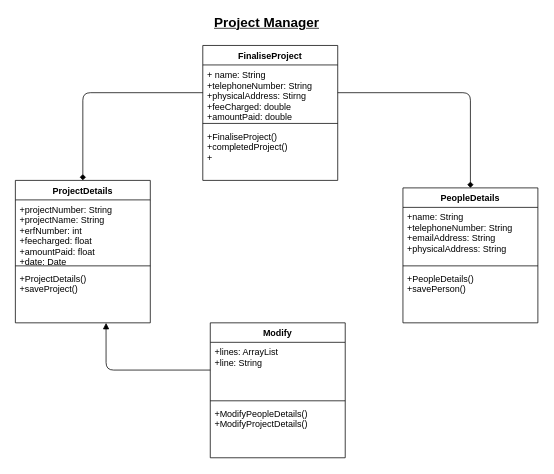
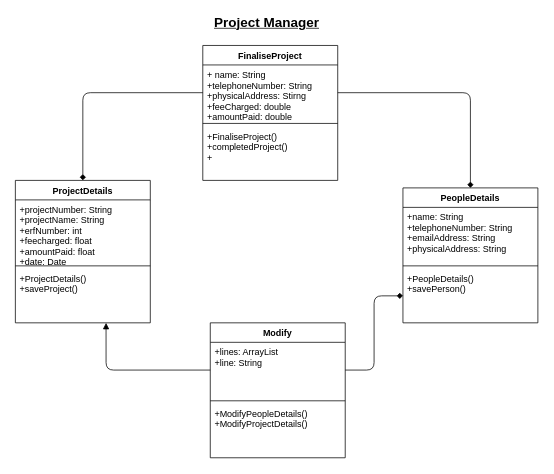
none -> (372, 368)
